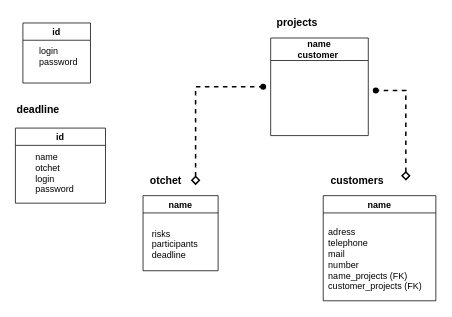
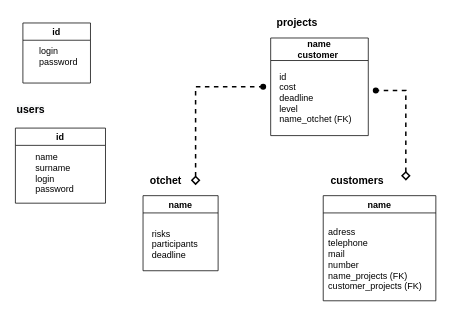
none -> (319, 98)
(35, 109) -> (29, 109)
(56, 173) -> (56, 173)
